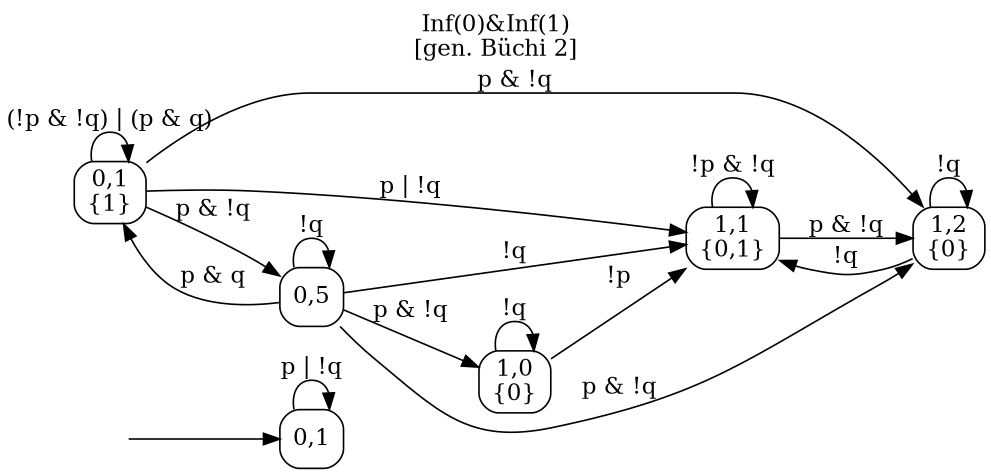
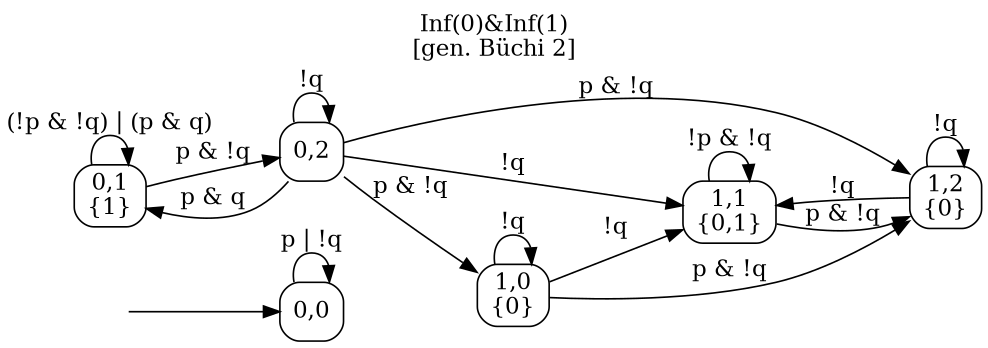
(537, 93) -> (728, 291)
(409, 202) -> none
(619, 277) -> (616, 228)
(312, 297) -> (312, 152)
(312, 439) -> (312, 312)
